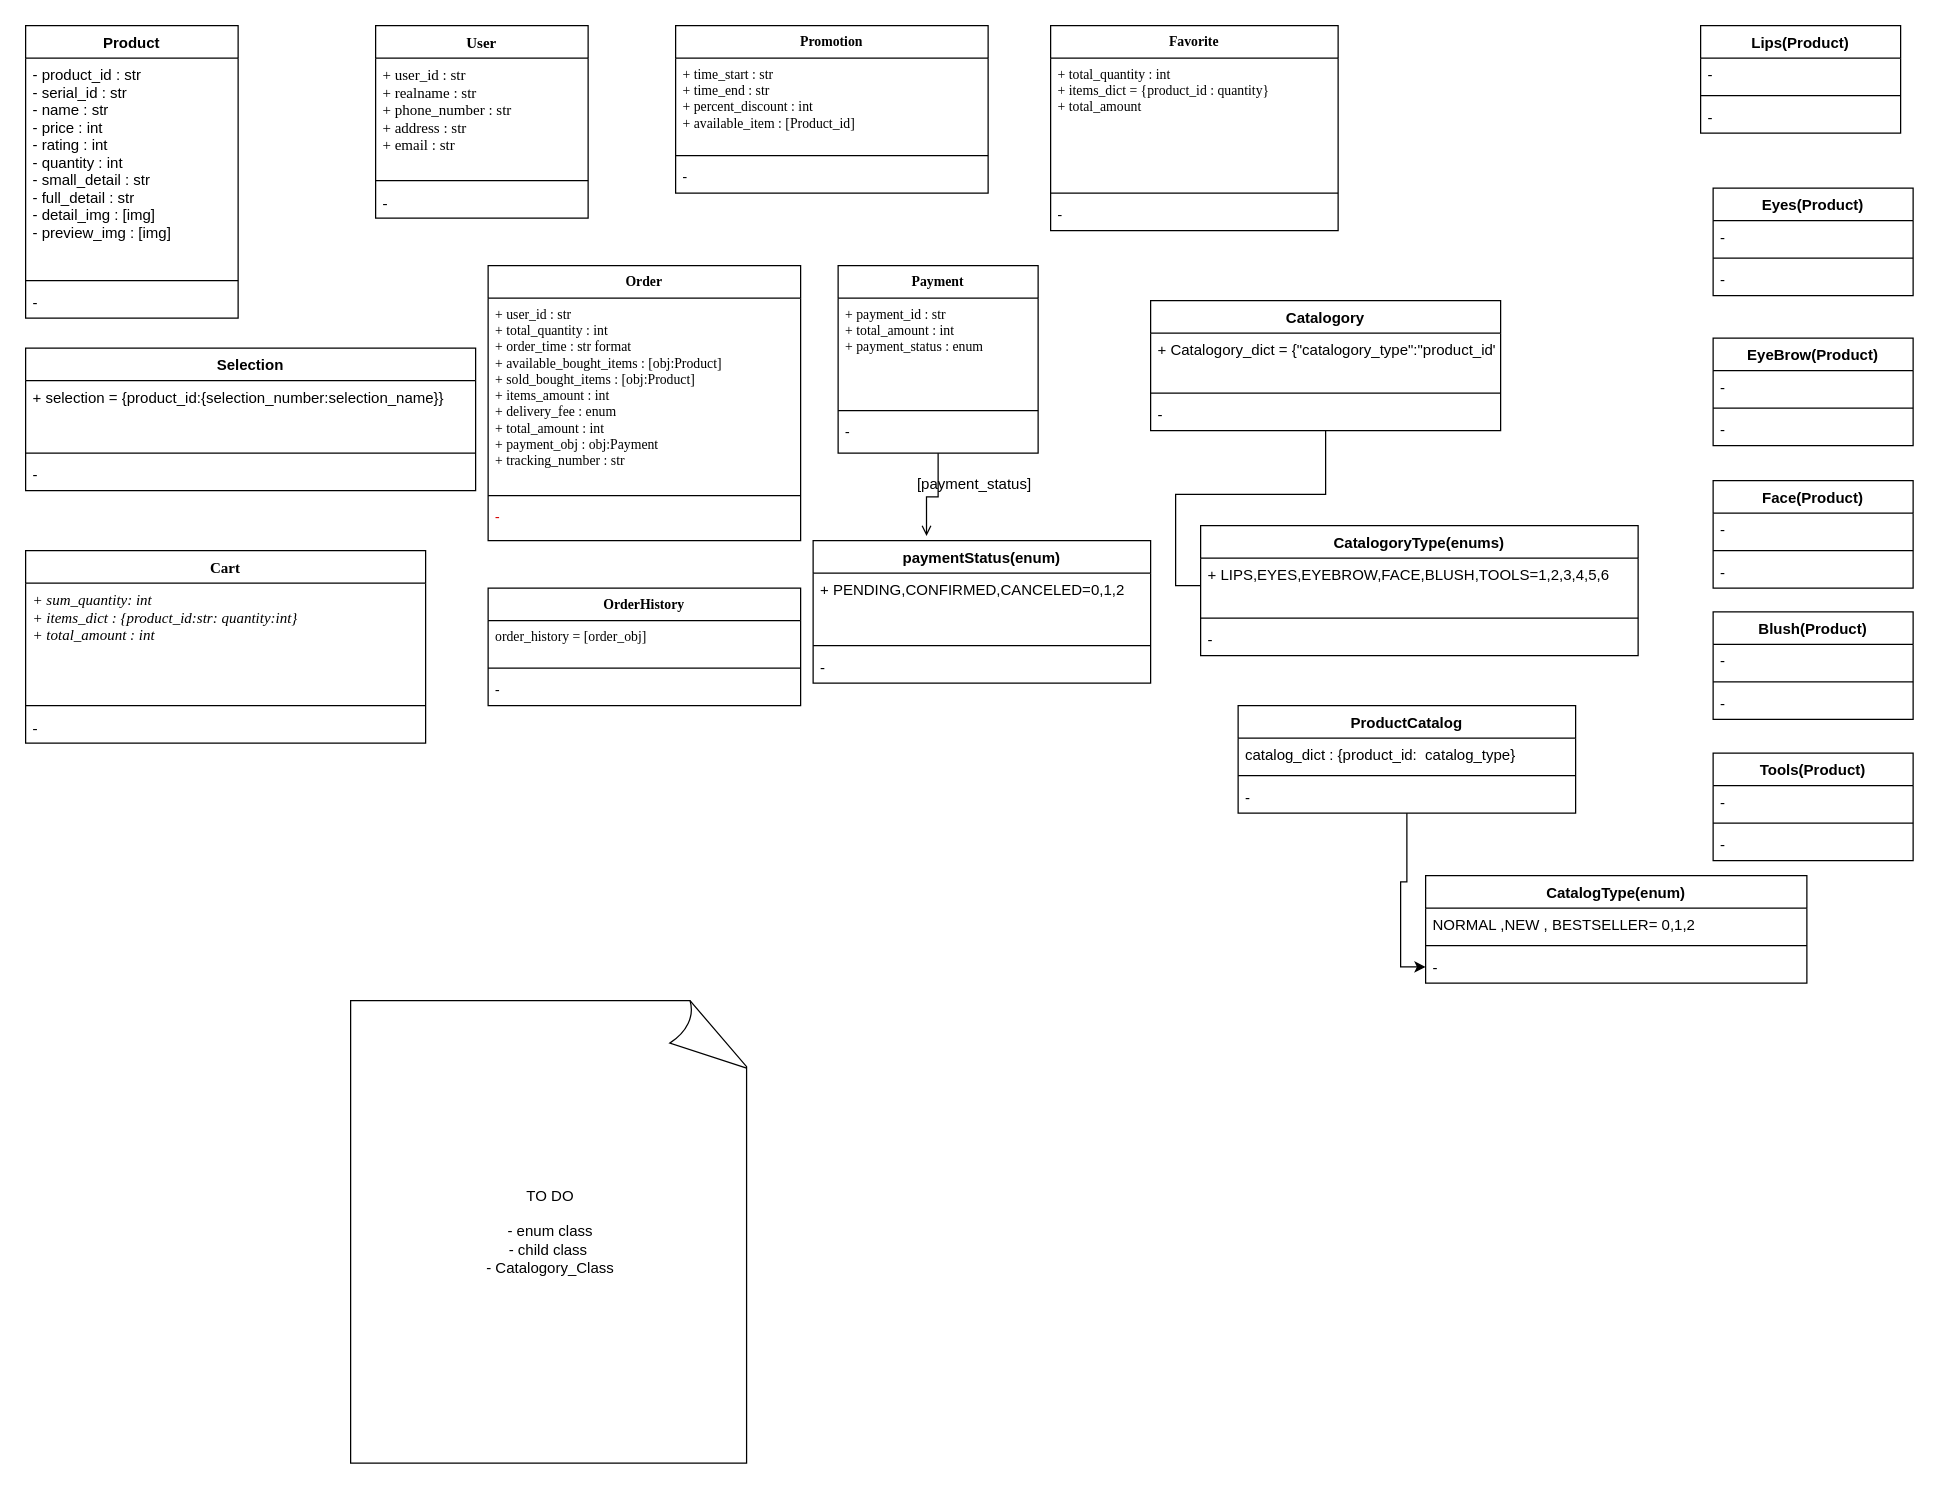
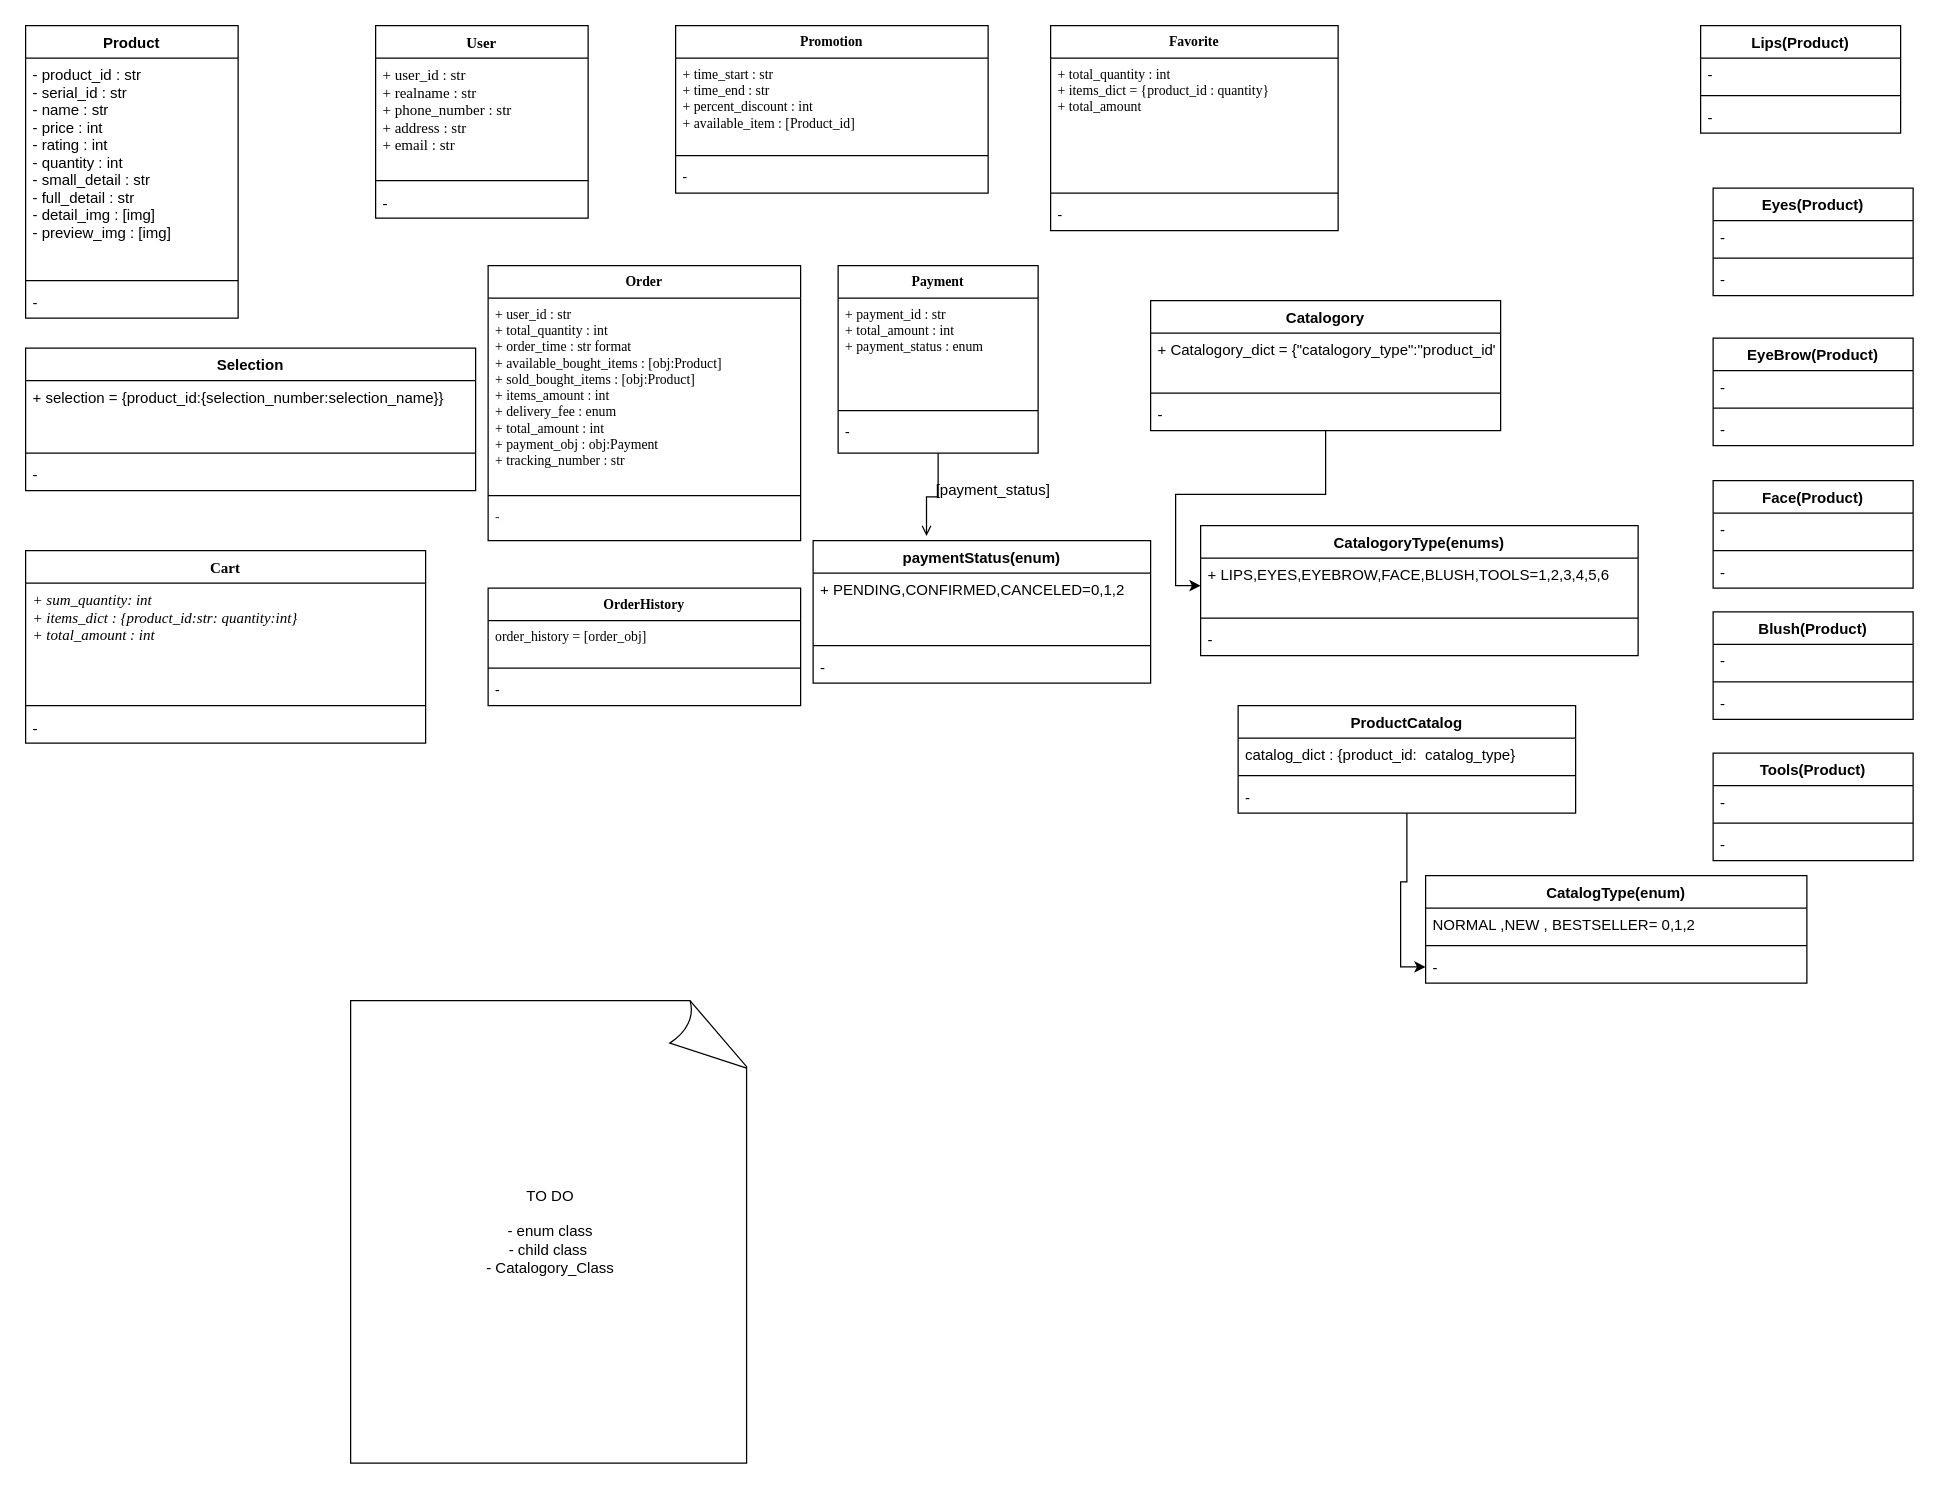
(976, 483) -> (994, 489)
(1193, 586) -> (1191, 586)
